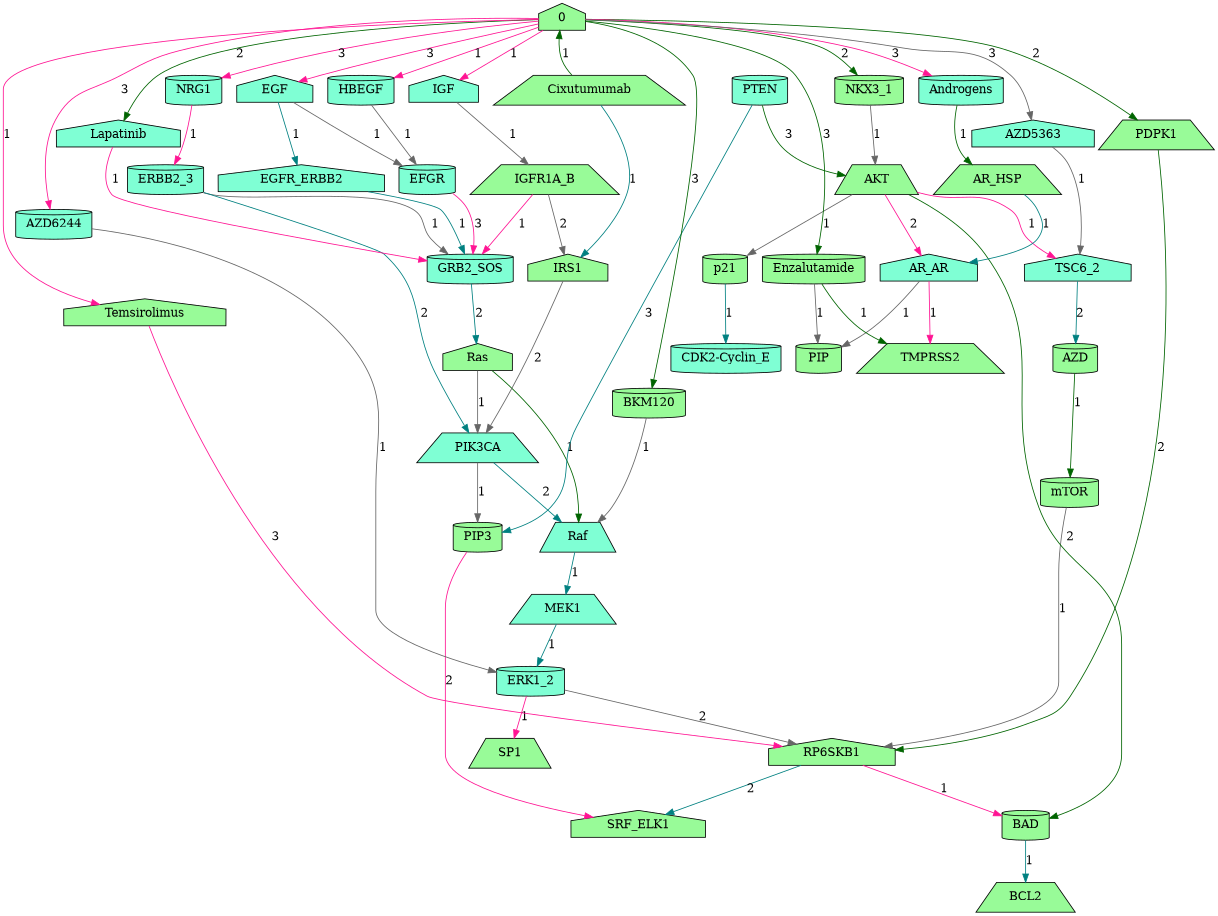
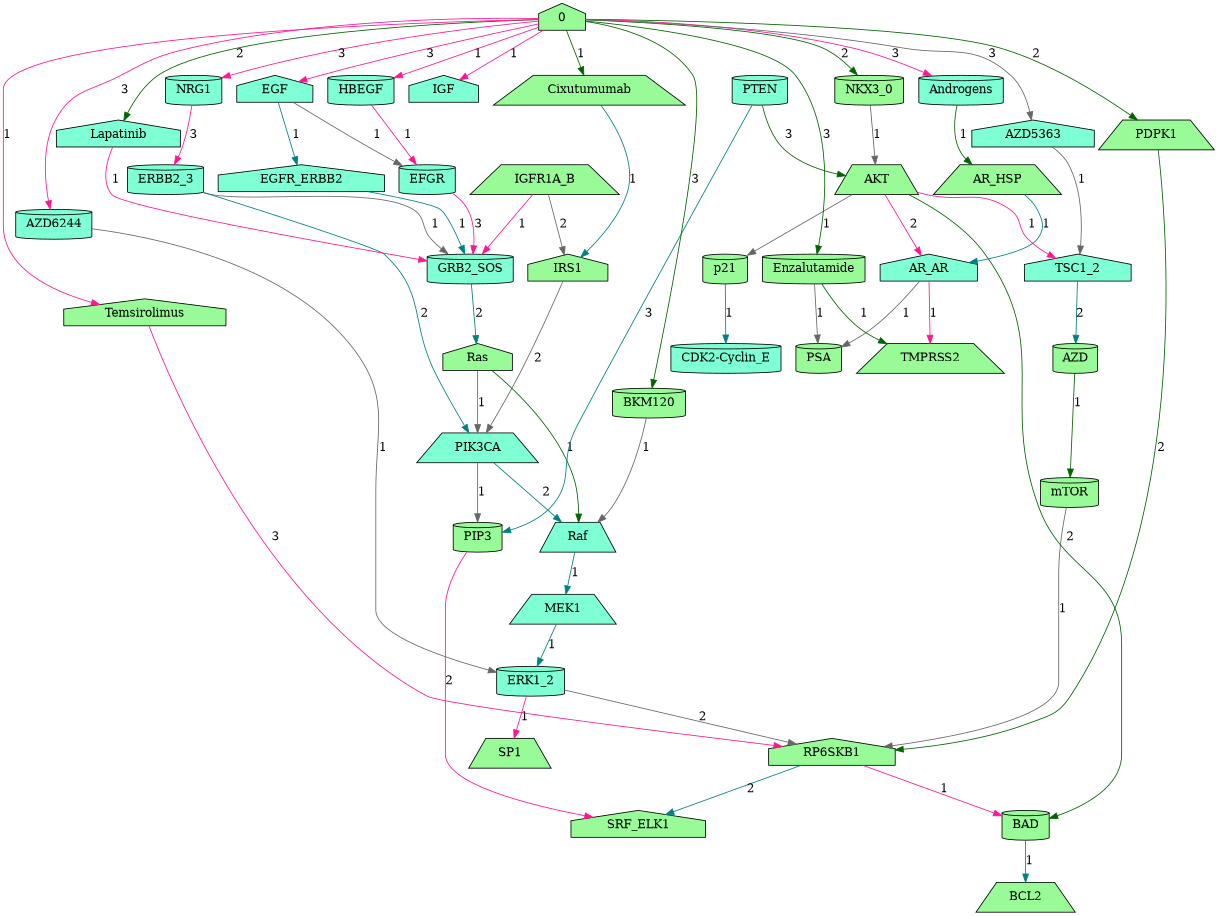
(561, 58) -> (574, 49)
(869, 90) -> (869, 90)
(391, 131) -> (391, 131)
(489, 131) -> none
(194, 135) -> (194, 135)
(1078, 269) -> (1078, 269)
(819, 358) -> (819, 358)
